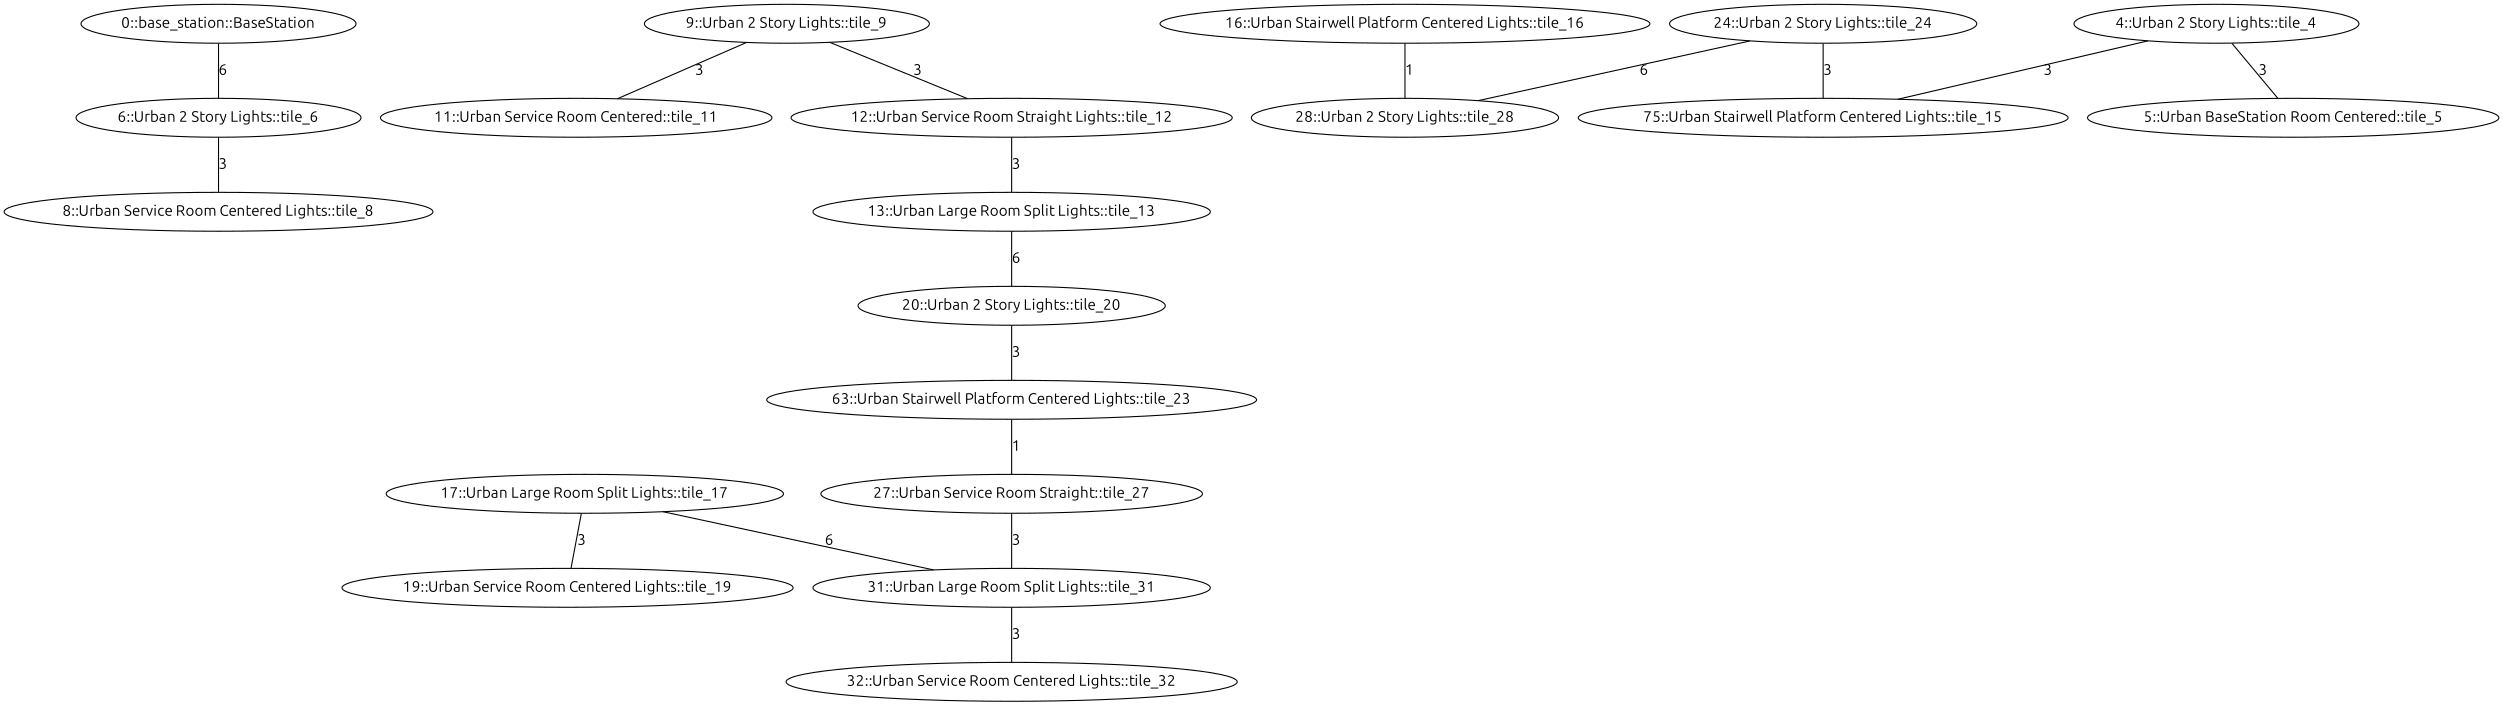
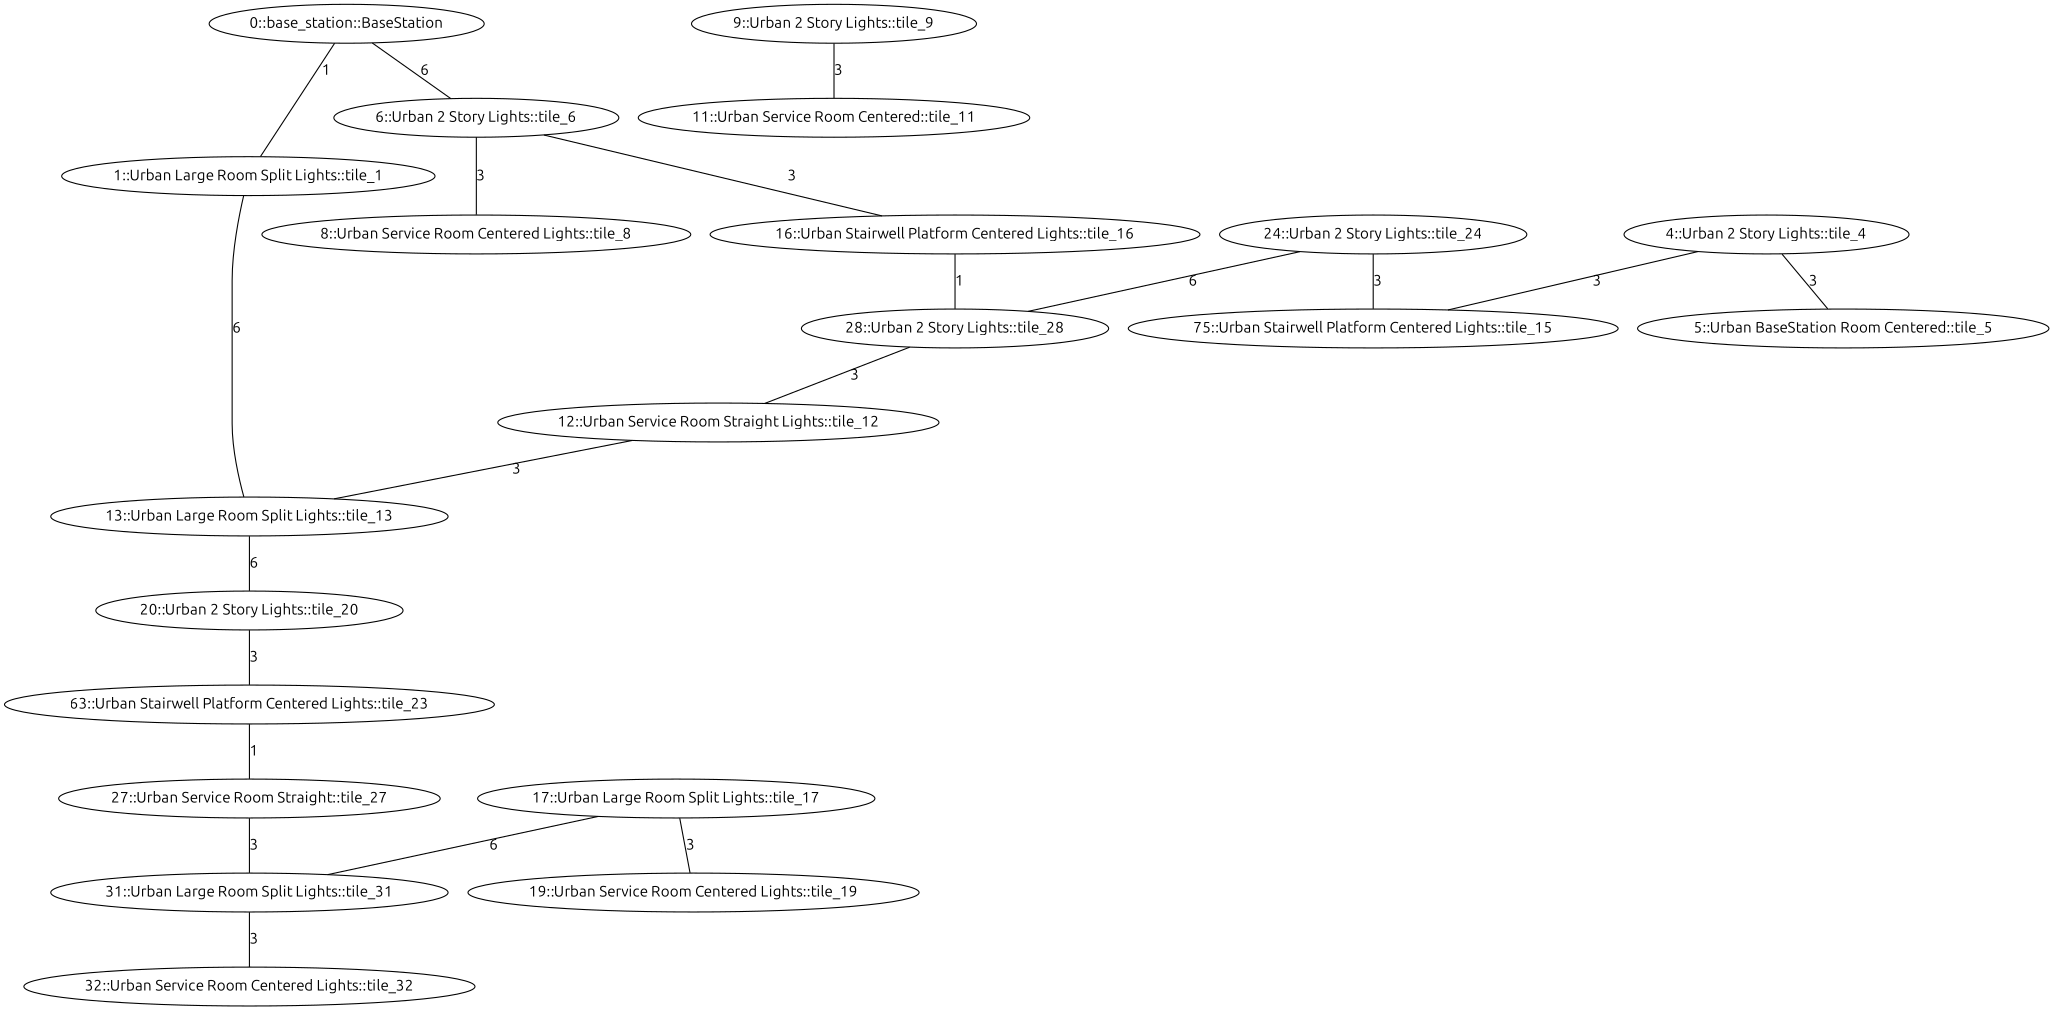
(899, 70) -> (837, 375)
none -> (713, 175)
none -> (248, 176)
